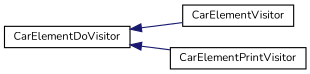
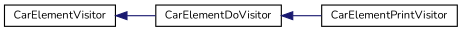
(162, 25) -> (141, 16)
